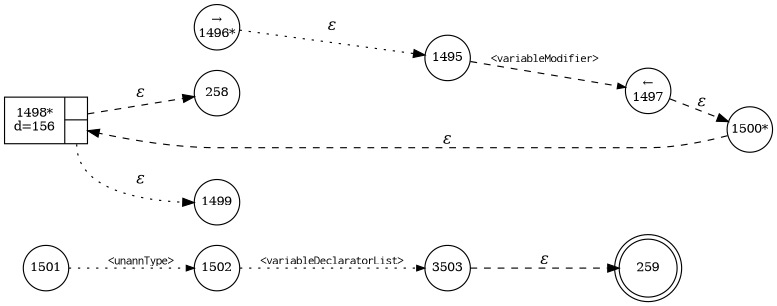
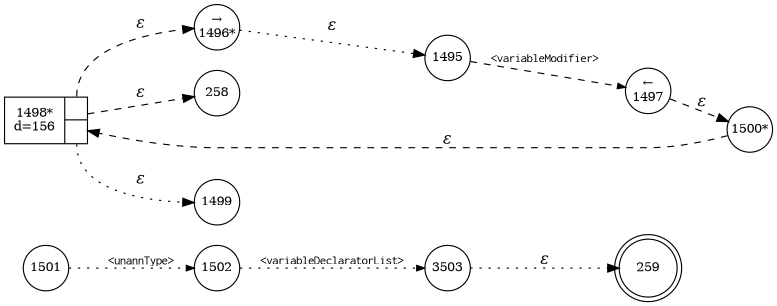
none -> (117, 46)
(539, 268) -> (539, 268)
